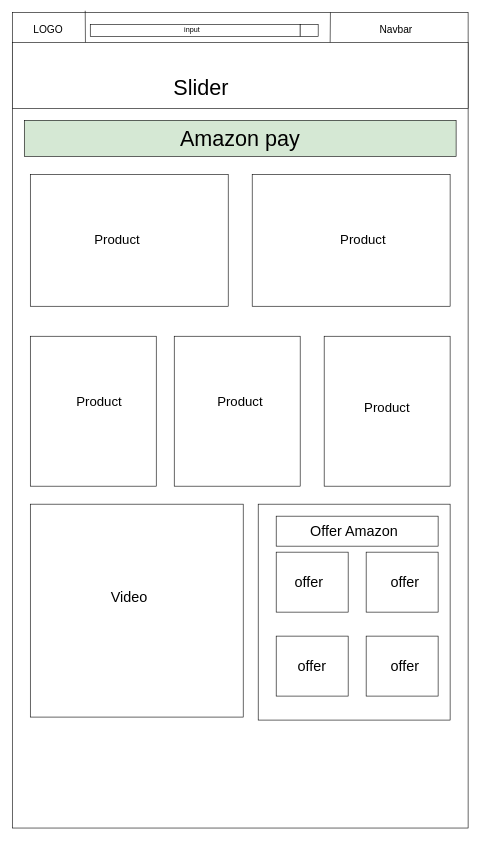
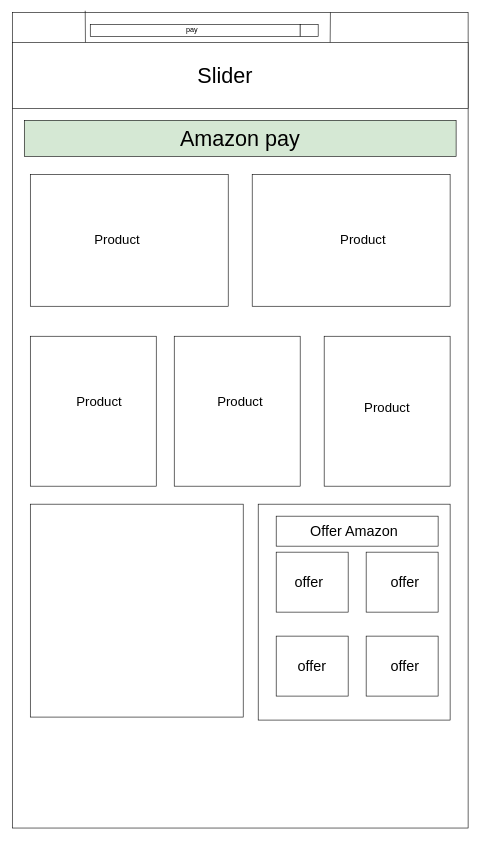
(48, 30) -> none
(192, 30) -> (192, 30)
(396, 30) -> none
(201, 87) -> (225, 75)
(129, 597) -> none
